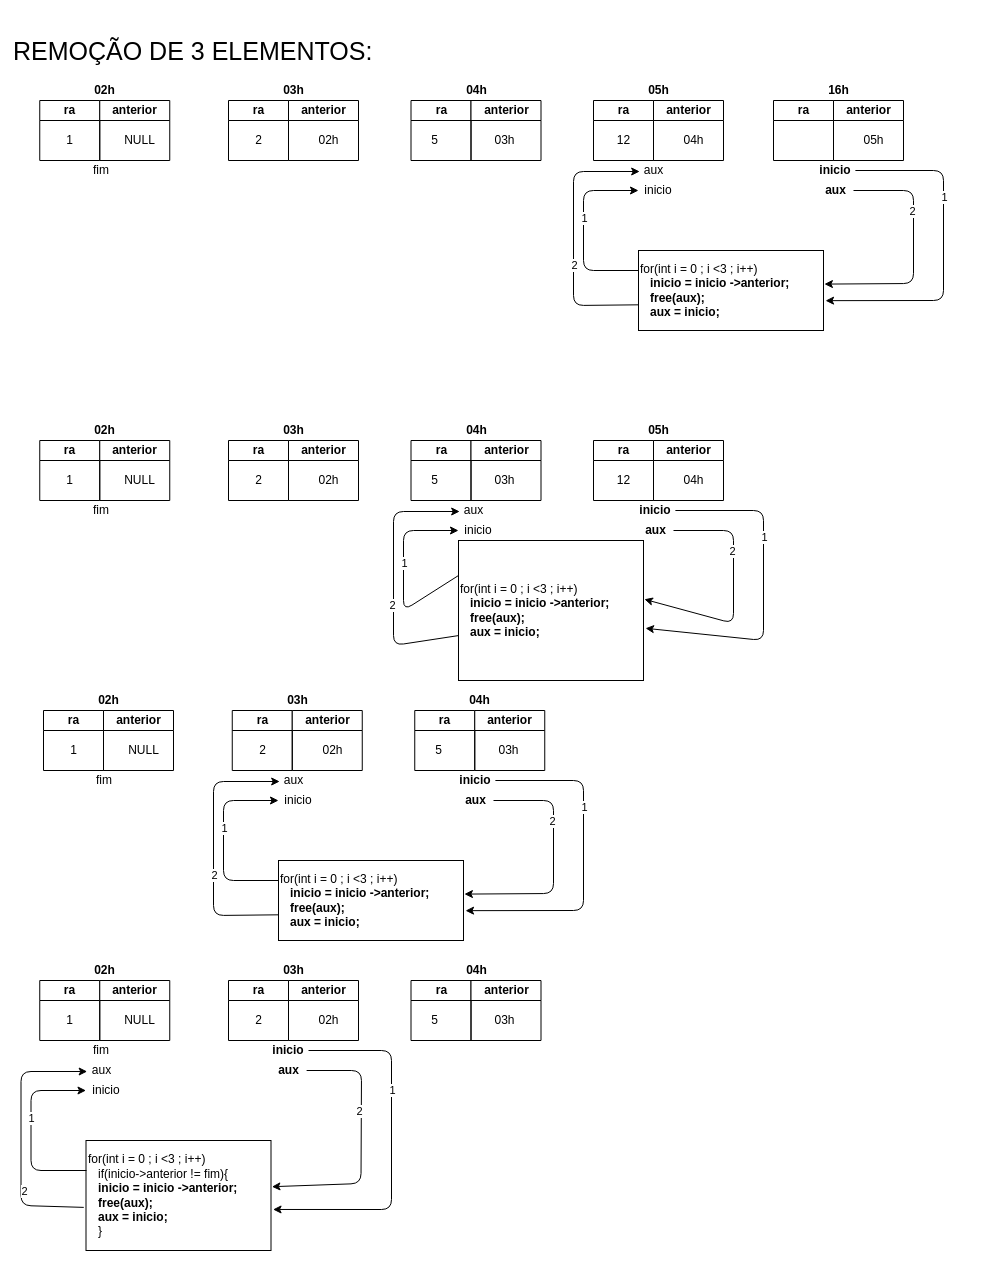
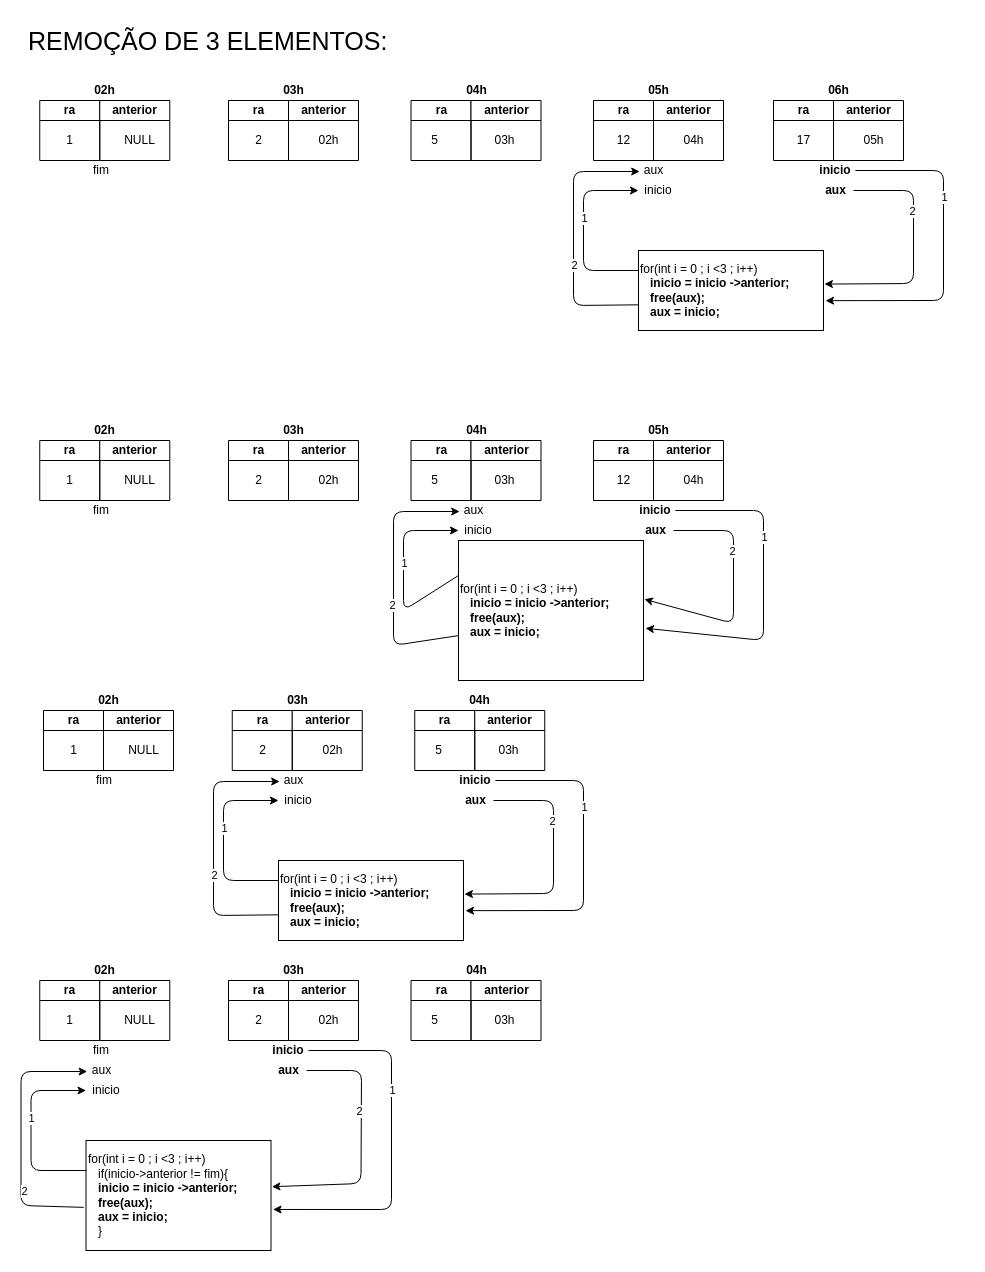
(216, 51) -> (231, 41)
(839, 91) -> (839, 91)
none -> (804, 141)
